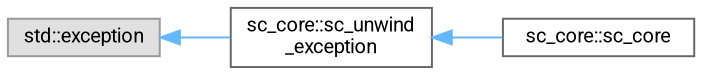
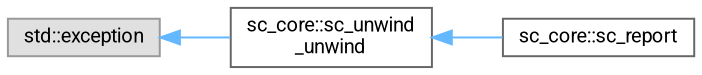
(331, 37) -> (331, 37)
(599, 37) -> (599, 37)
